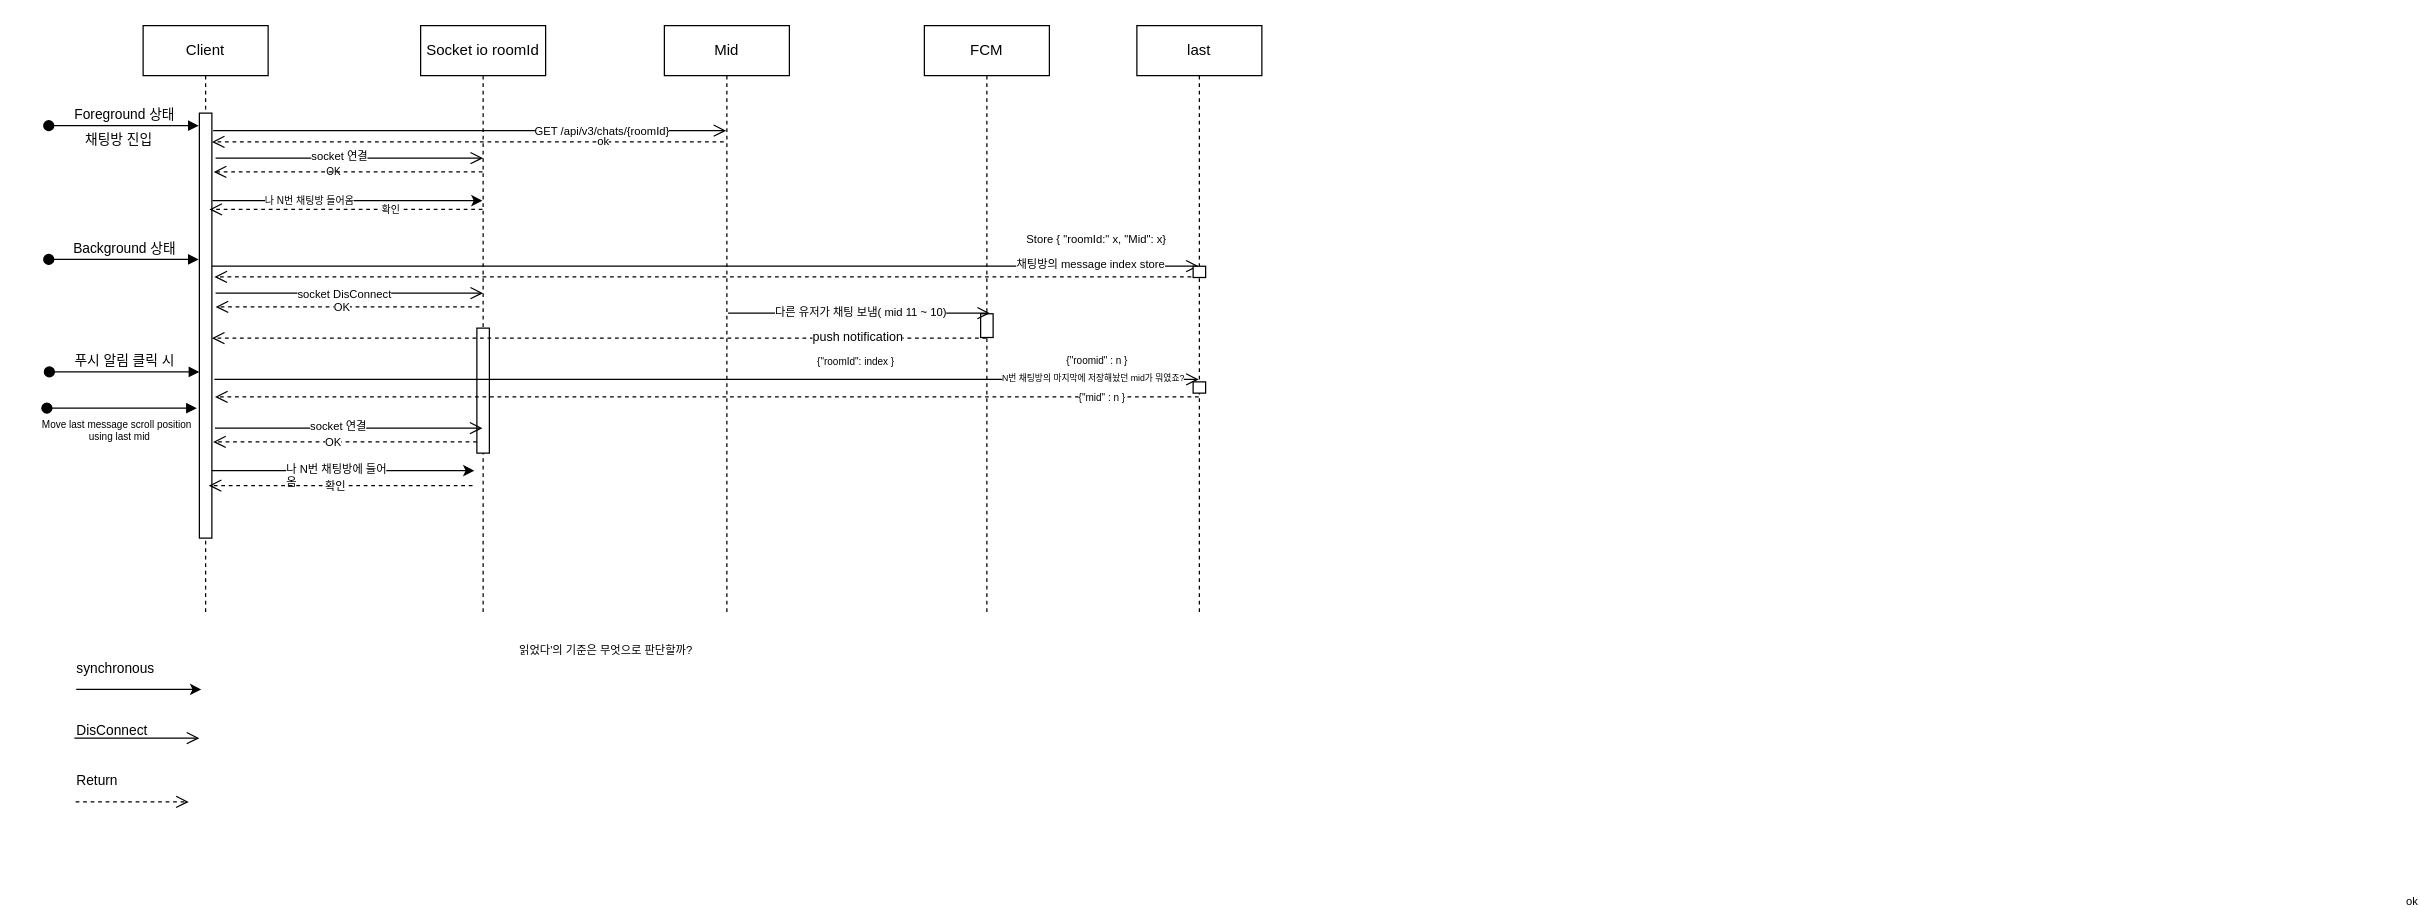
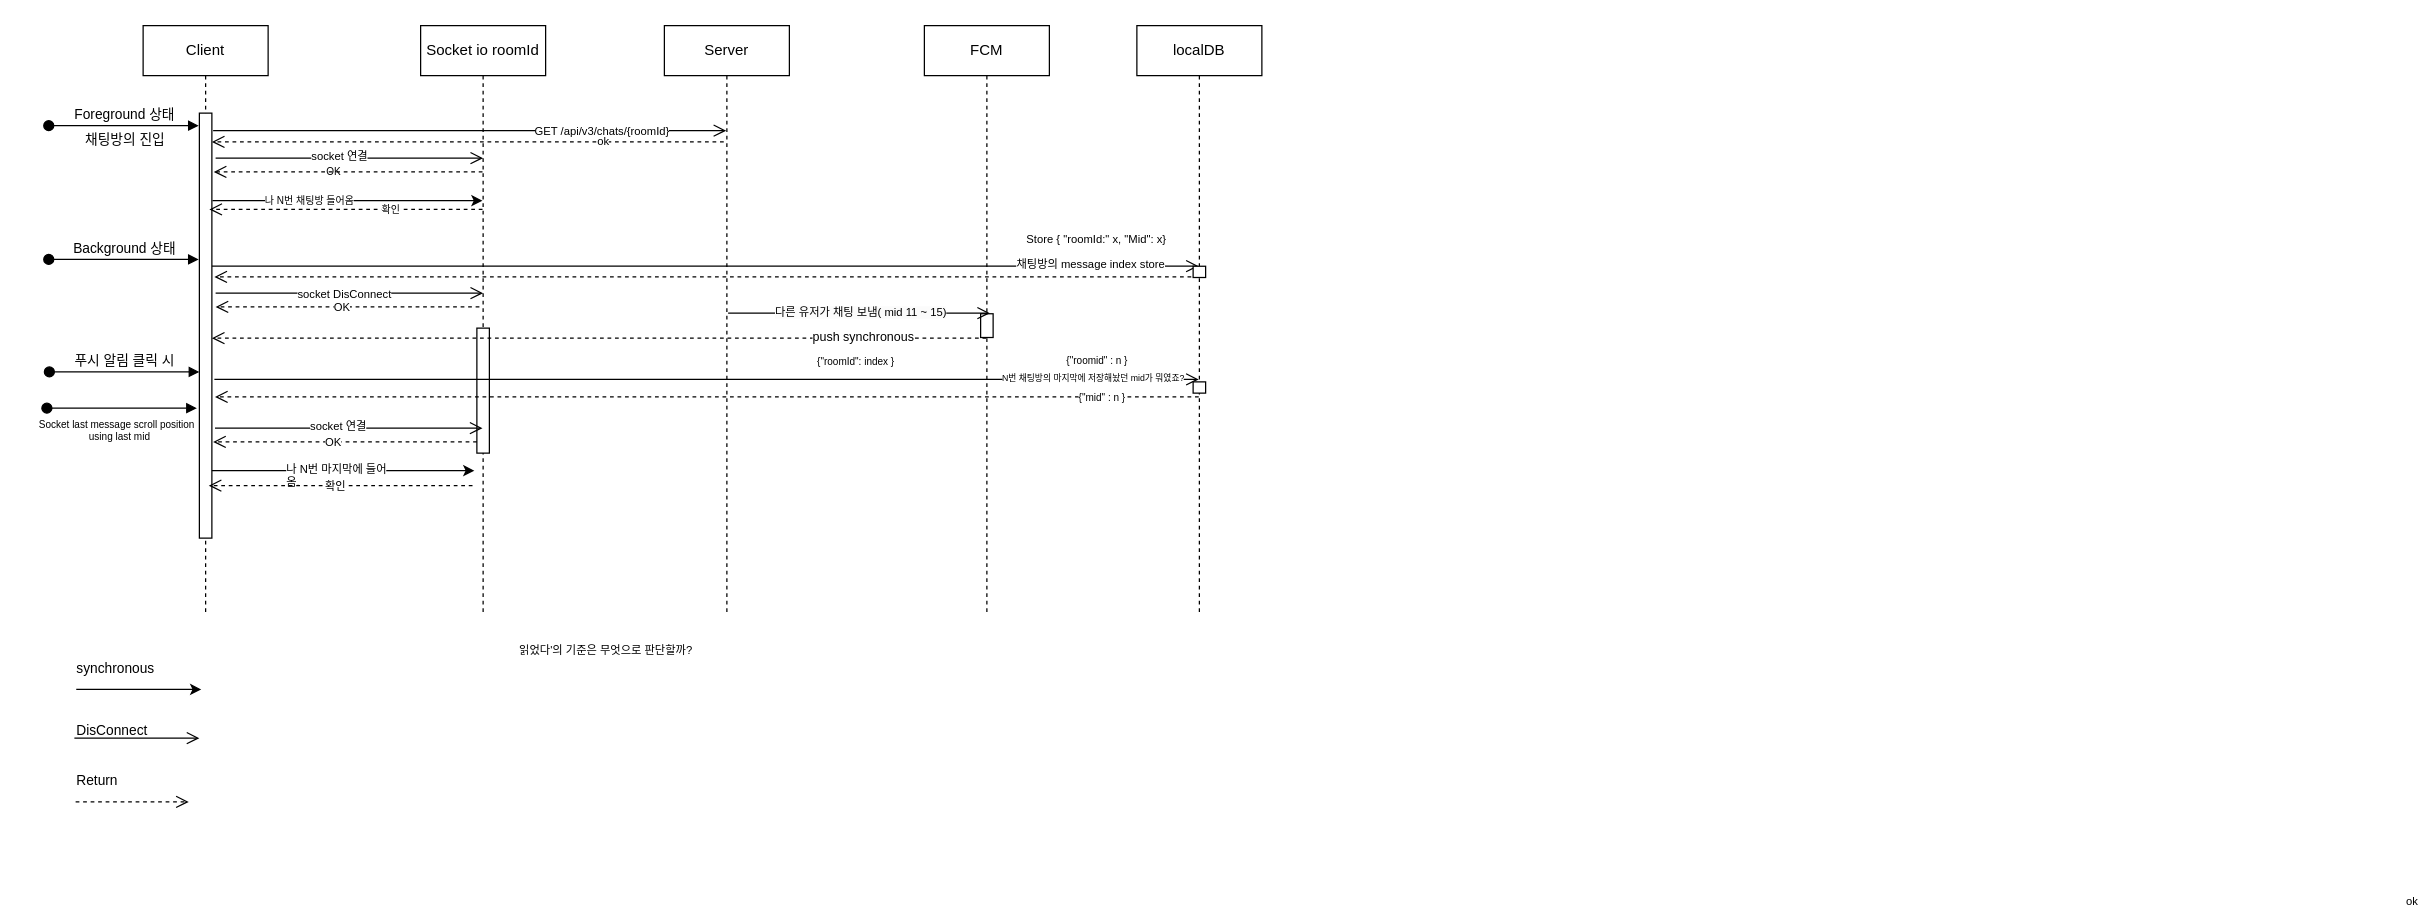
(727, 51) -> (727, 51)
(1199, 51) -> (1199, 51)
(125, 140) -> (133, 140)
(881, 321) -> (881, 321)
(864, 346) -> (864, 346)
(120, 431) -> (120, 431)
(342, 477) -> (342, 477)
